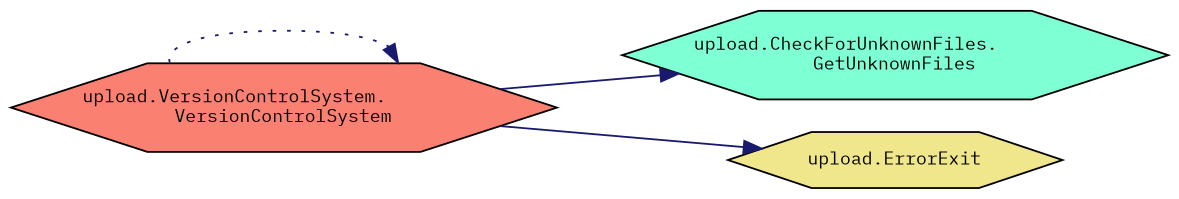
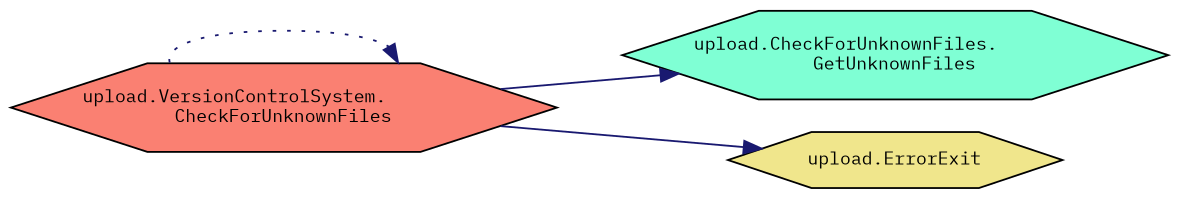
(284, 108) -> (284, 108)
